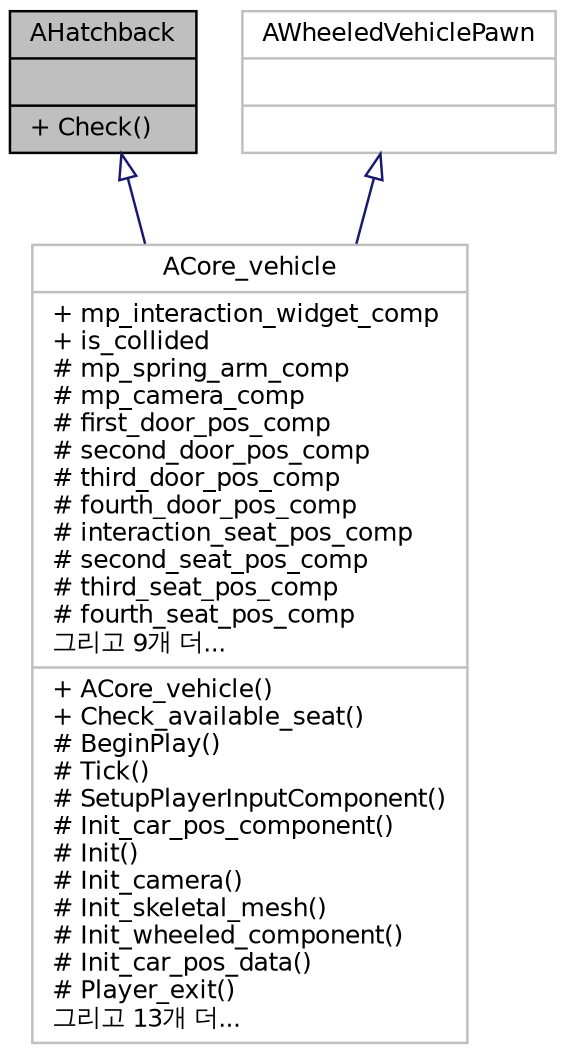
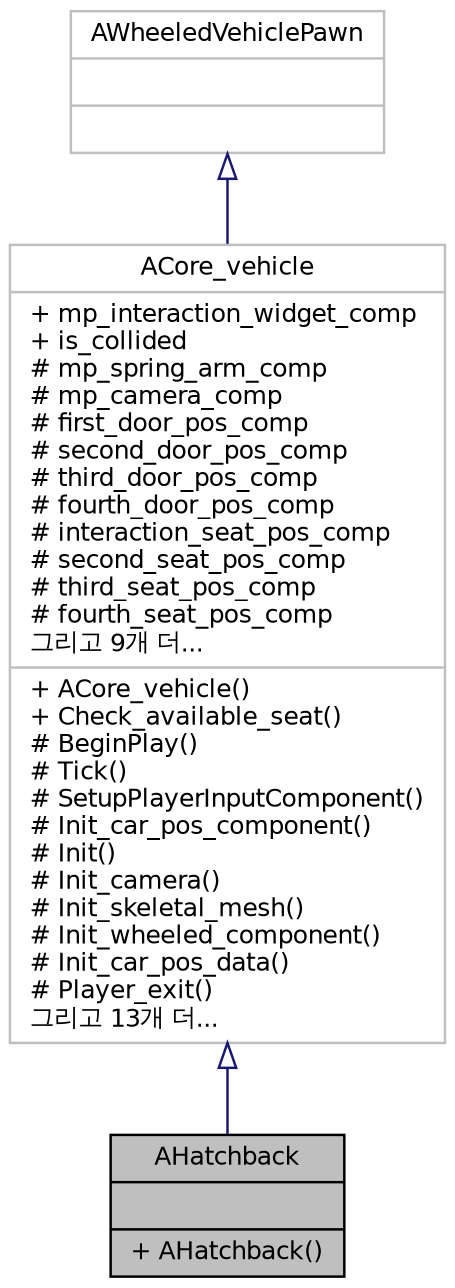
(91, 128) -> (227, 1252)
(137, 211) -> (227, 1101)
